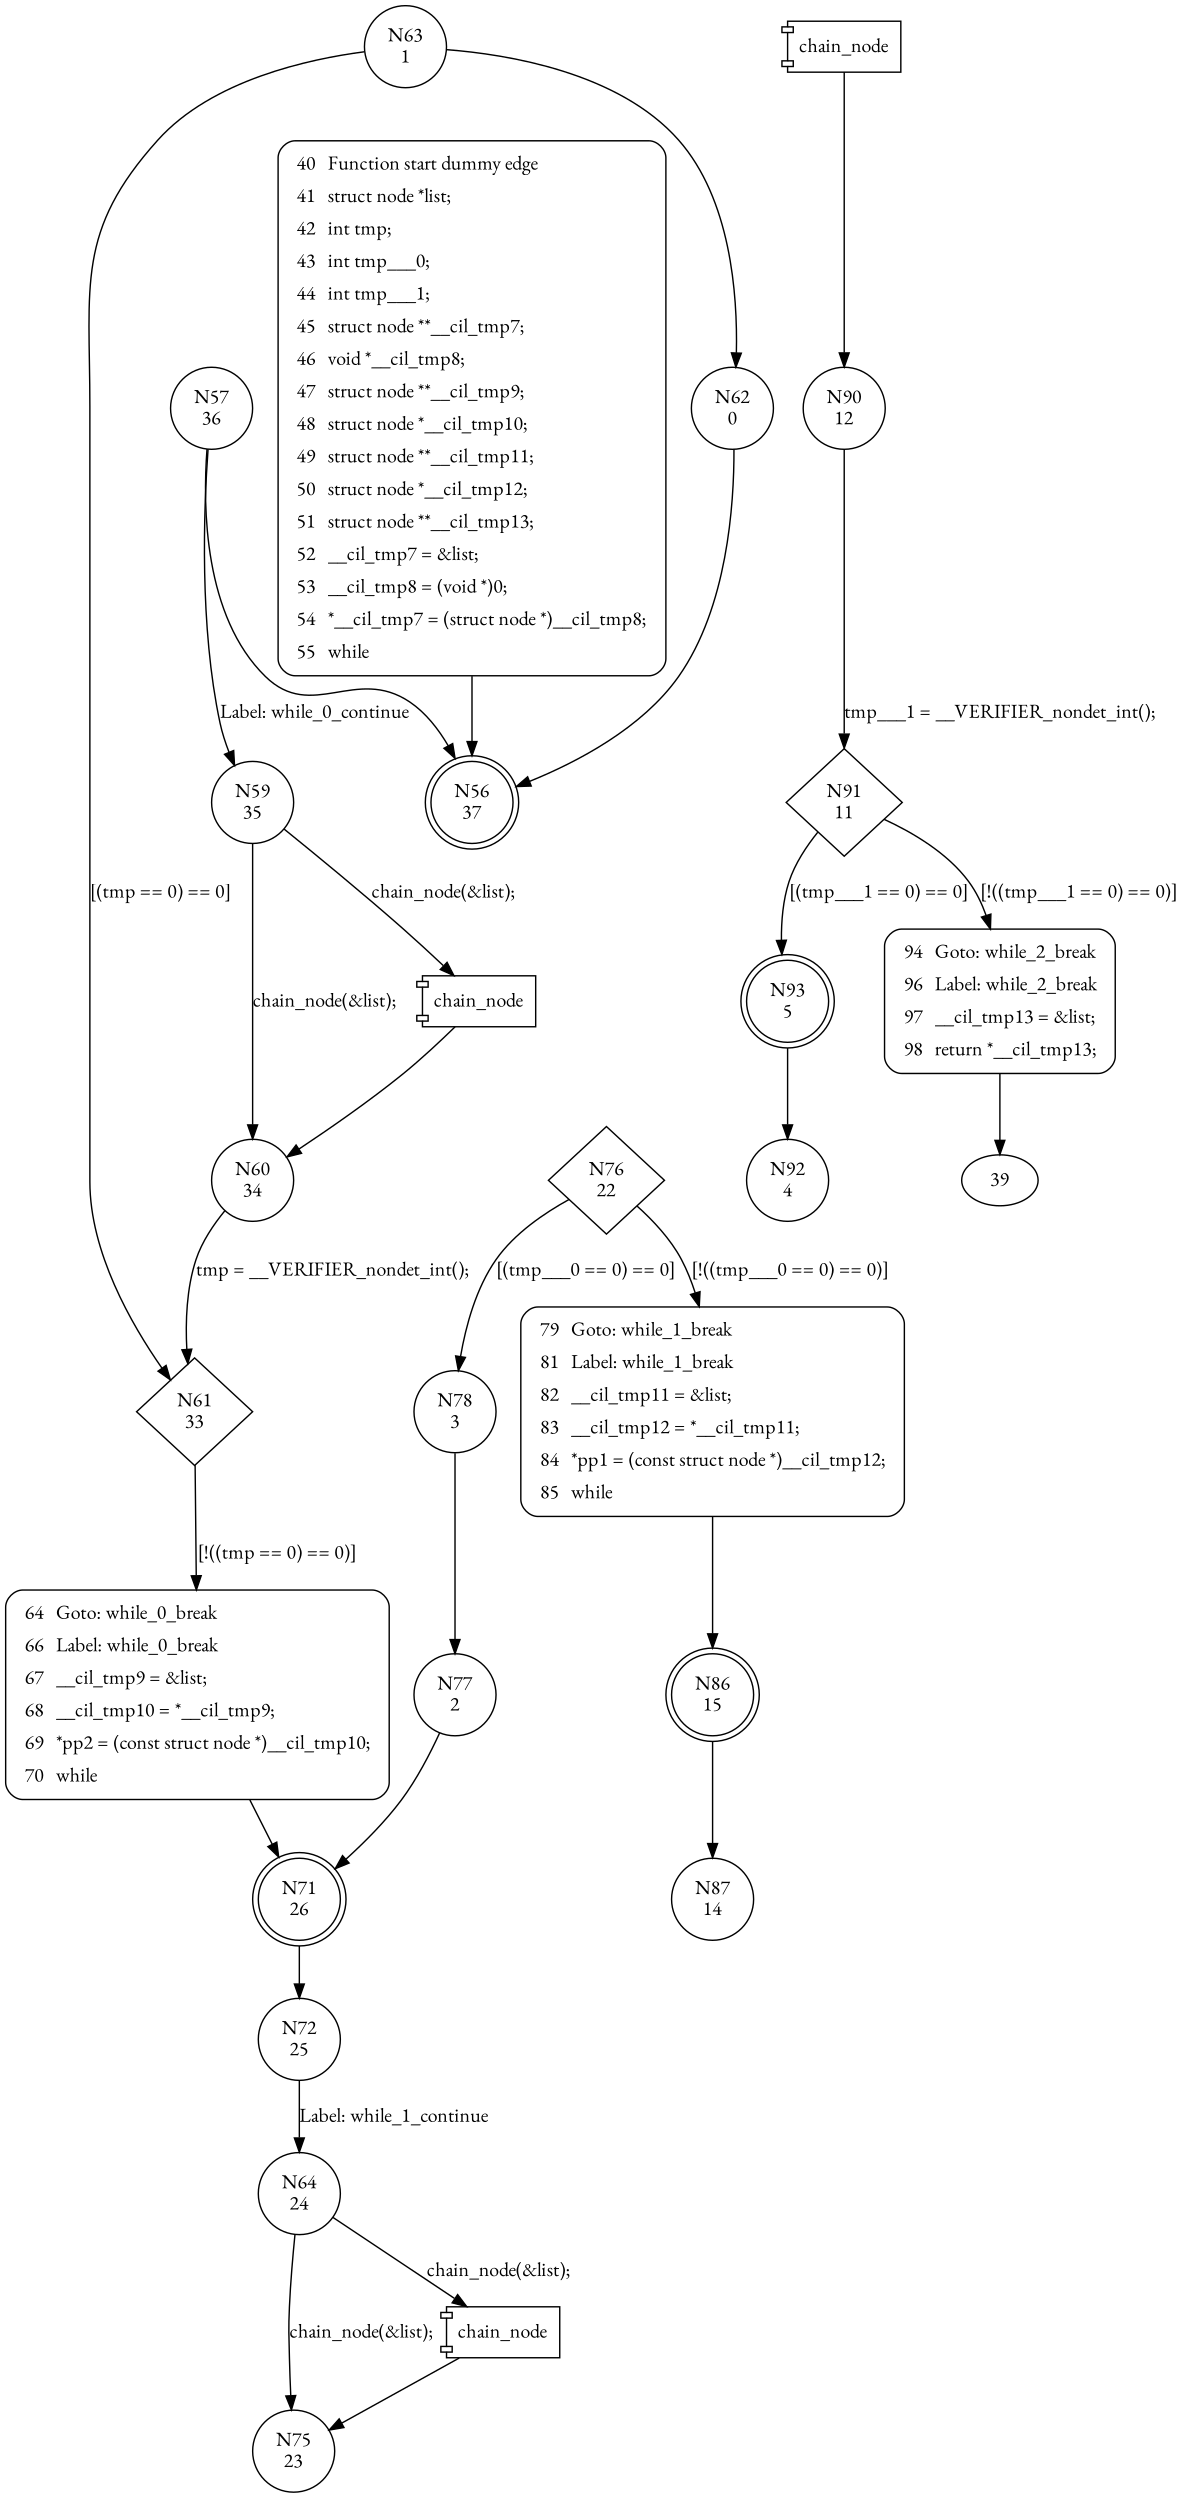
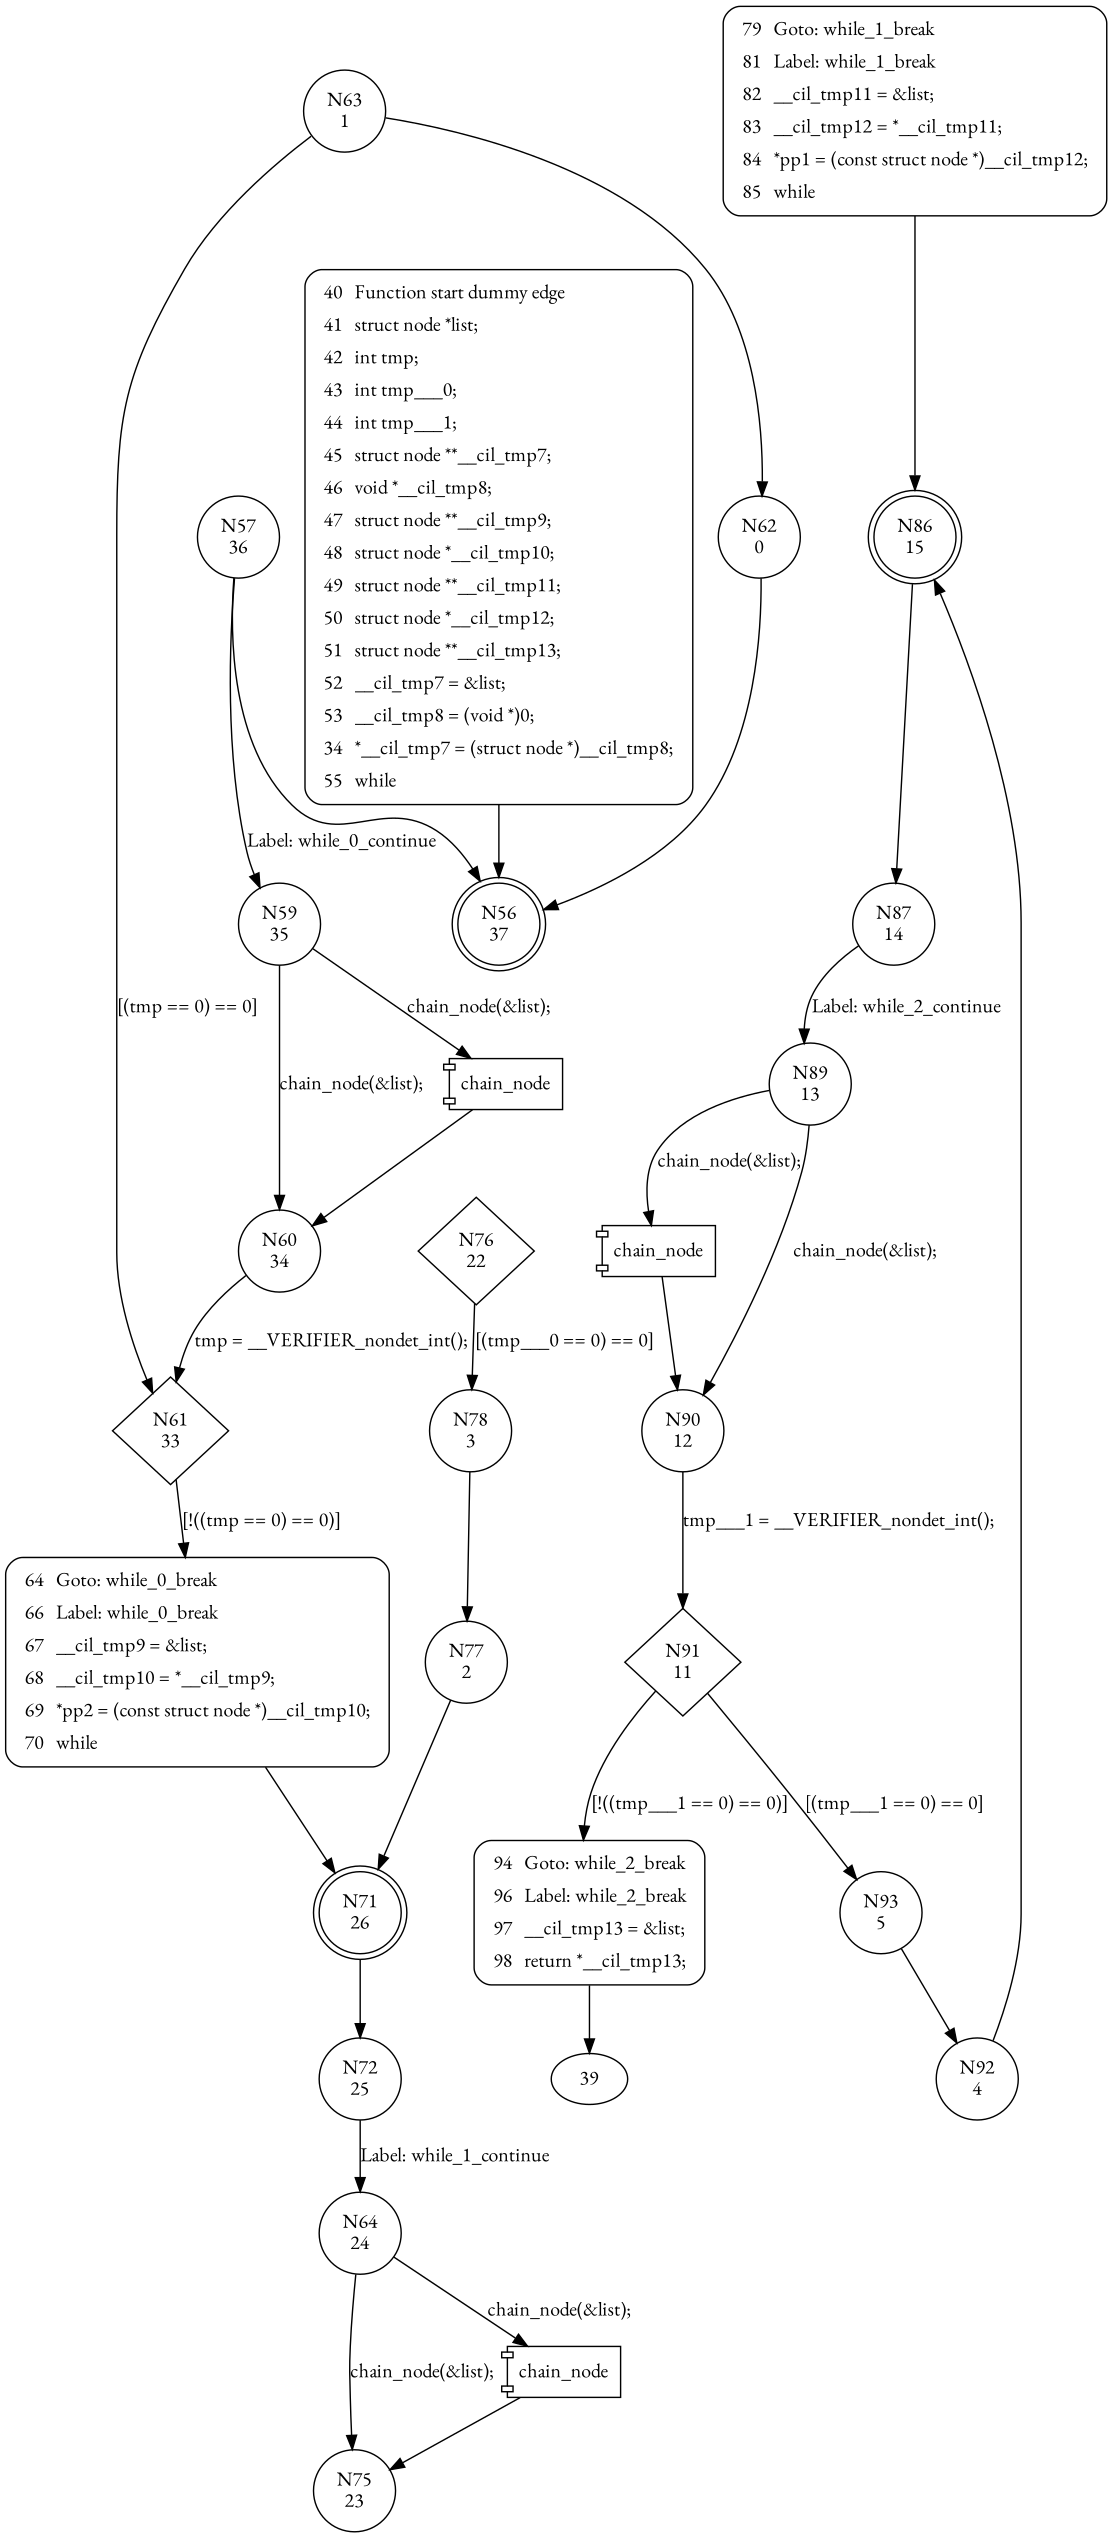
(306, 619) -> (333, 748)
(788, 1001) -> (881, 1913)
none -> (810, 1084)
(673, 1245) -> none
none -> (1021, 1313)
